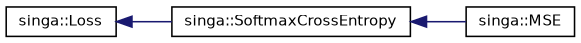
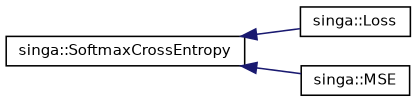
(152, 22) -> (278, 31)
